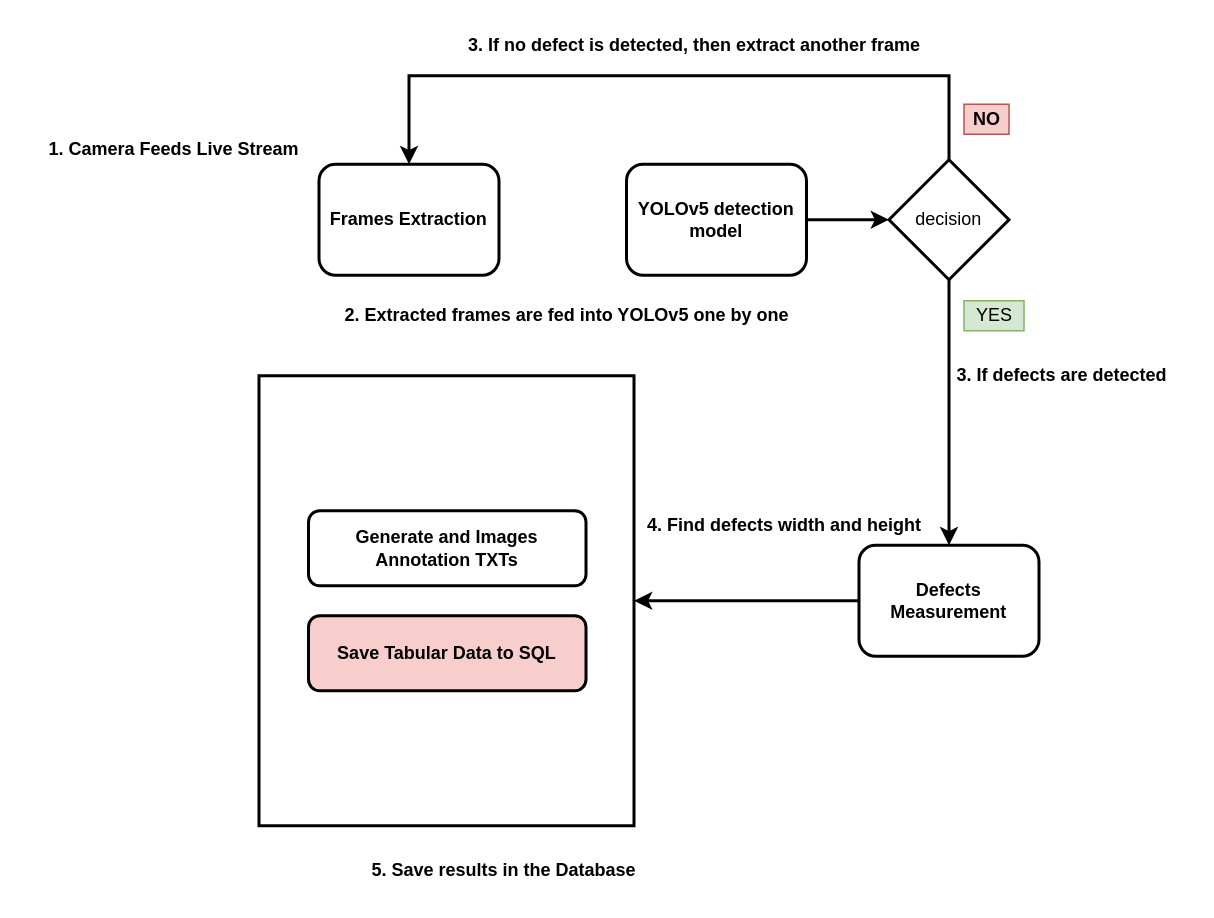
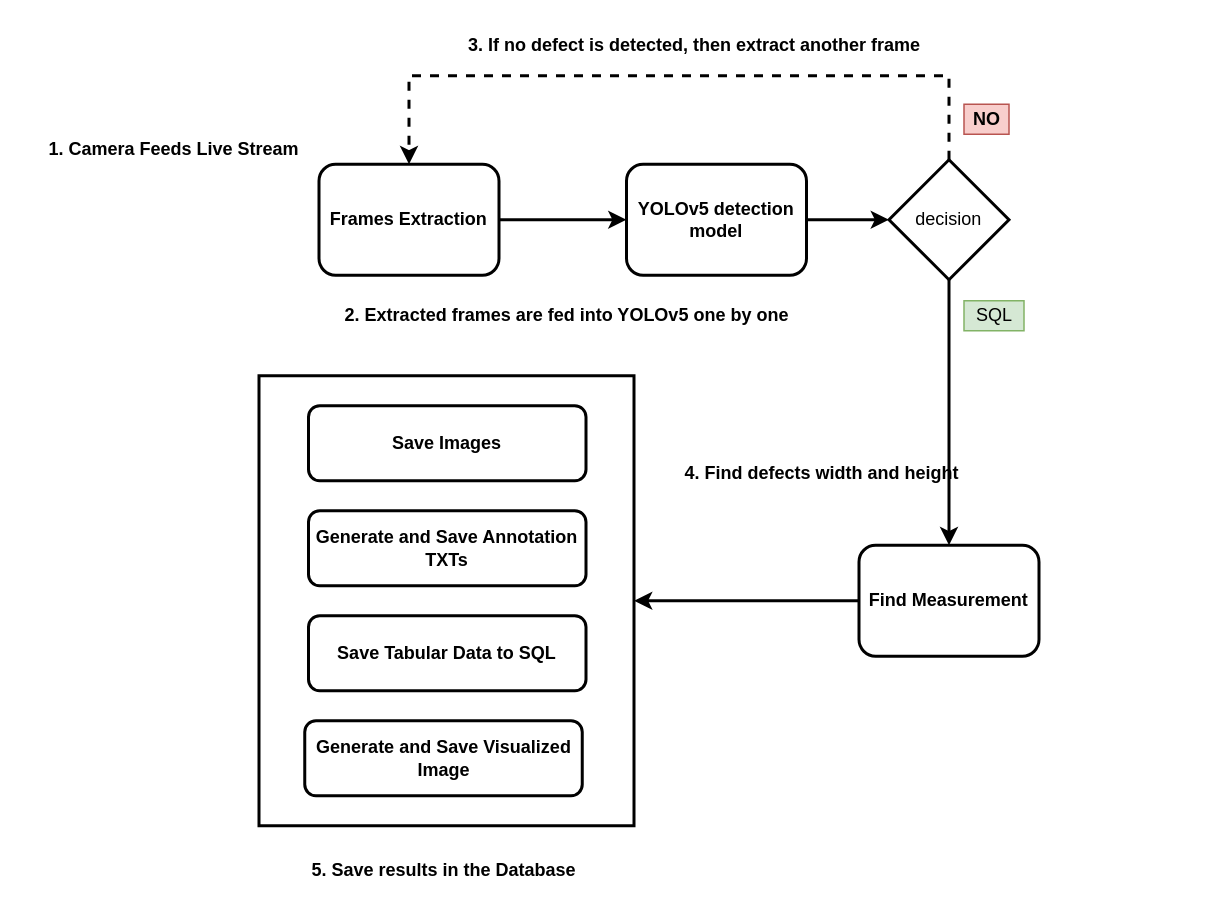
(680, 76) -> (680, 76)
none -> (556, 220)
(995, 316) -> (995, 316)
(1061, 376) -> none
none -> (447, 443)
(784, 526) -> (821, 473)
(447, 548) -> (447, 548)
(949, 601) -> (949, 601)
(447, 653) -> (447, 653)
none -> (443, 758)
(503, 871) -> (443, 871)
